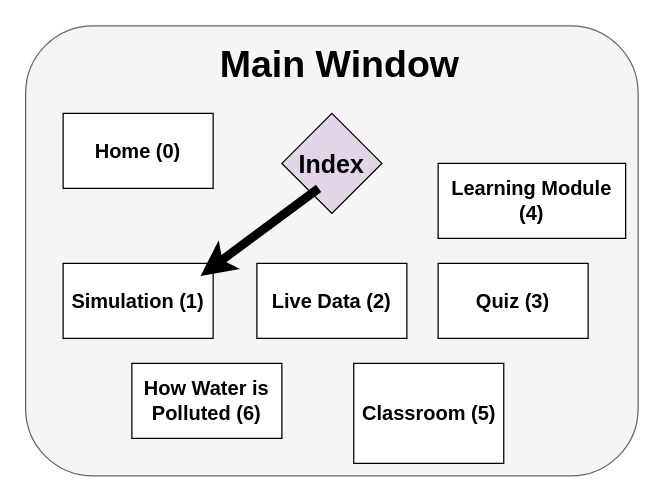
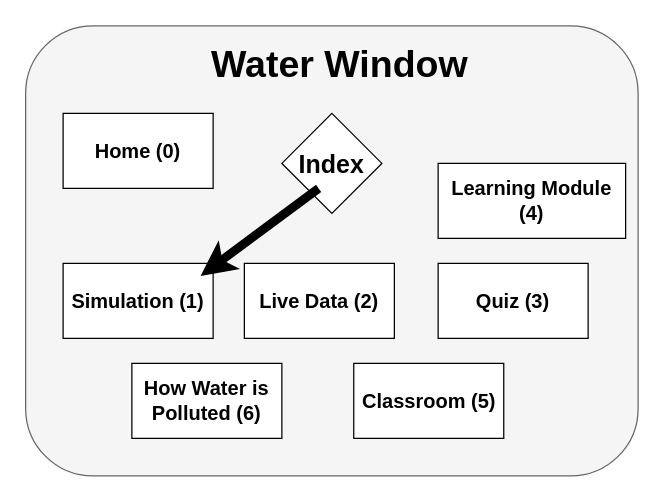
(340, 63) -> (340, 63)
(332, 163) -> (332, 163)
(332, 301) -> (319, 301)
(429, 413) -> (429, 401)
